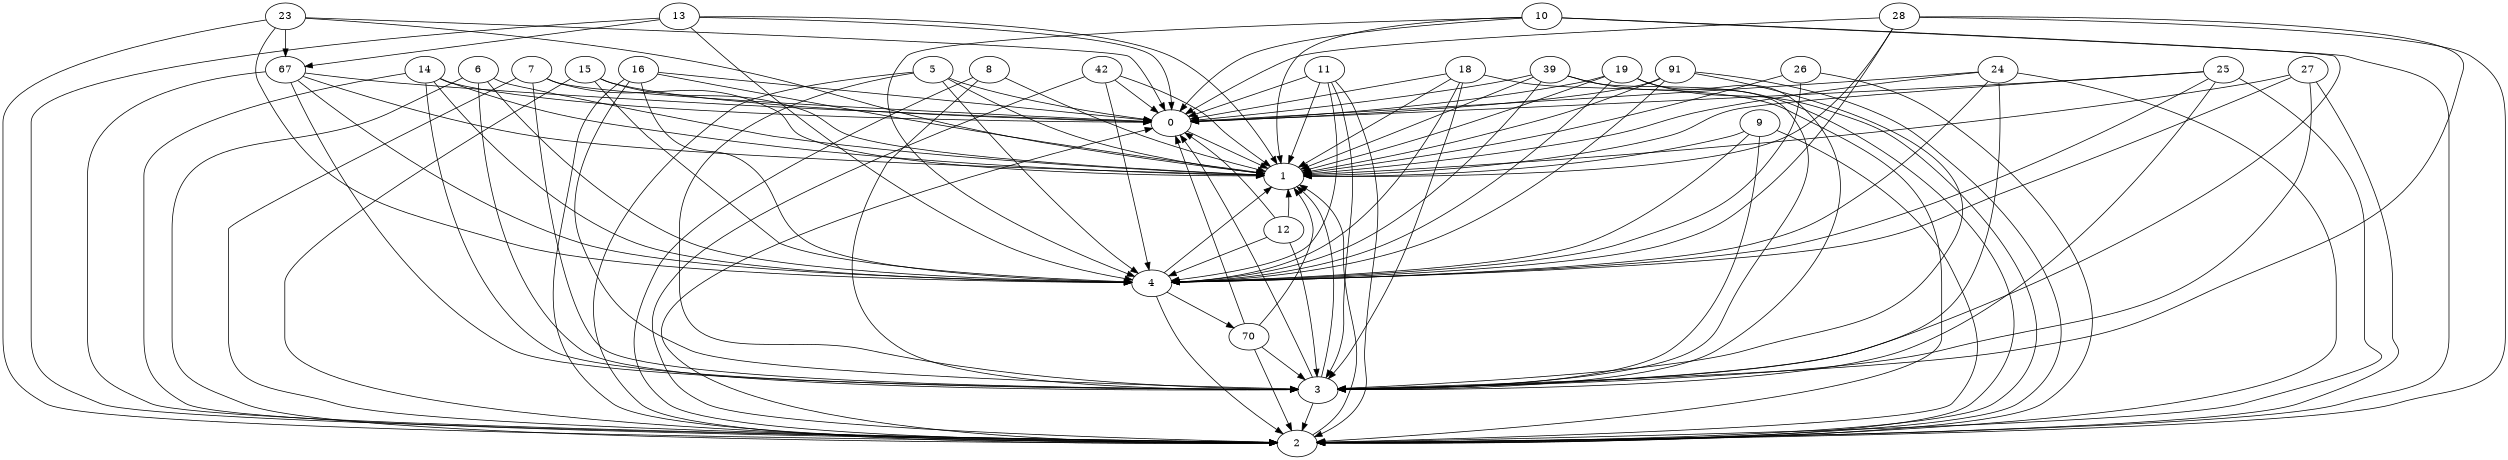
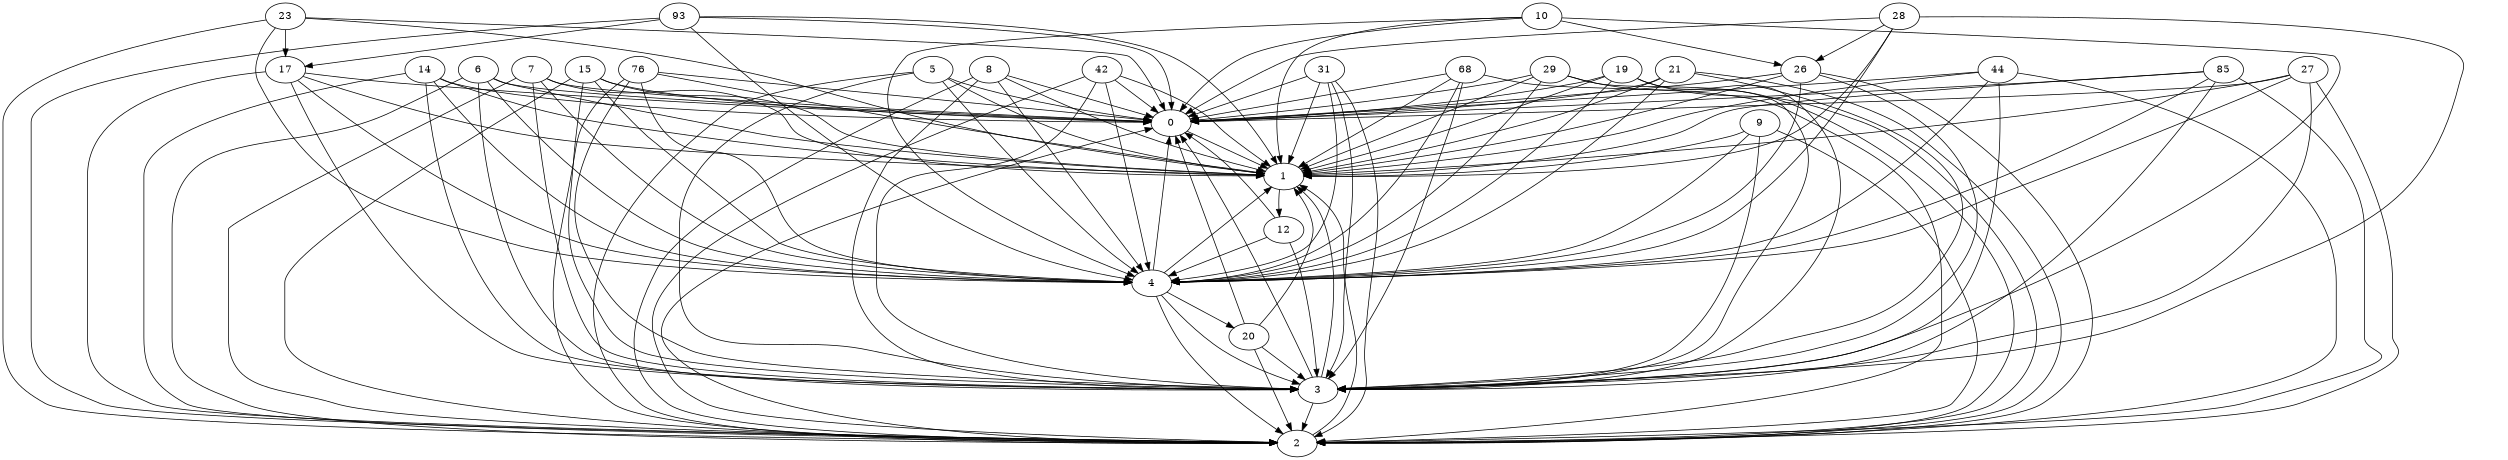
(679, 16) -> (679, 16)
(286, 70) -> (286, 70)
(639, 70) -> (639, 70)
(1325, 70) -> (1325, 70)
(1466, 70) -> (1466, 70)
(1550, 70) -> (1550, 70)
(1675, 70) -> (1675, 70)
(1998, 70) -> (1998, 70)
(2224, 70) -> (2224, 70)
none -> (1077, 95)
none -> (1490, 101)
none -> (817, 107)
none -> (1690, 108)
none -> (1072, 178)
none -> (1161, 207)
(1289, 207) -> (1279, 199)
none -> (803, 257)
none -> (906, 323)
(1249, 337) -> (1249, 337)
none -> (1220, 349)
(2448, 349) -> (1668, 42)
none -> (1805, 351)
none -> (817, 373)
(2355, 410) -> (1854, 41)
